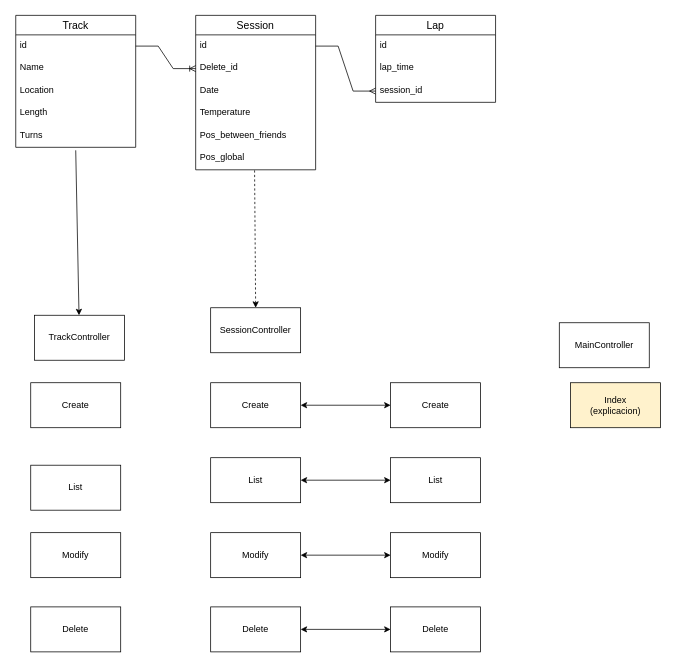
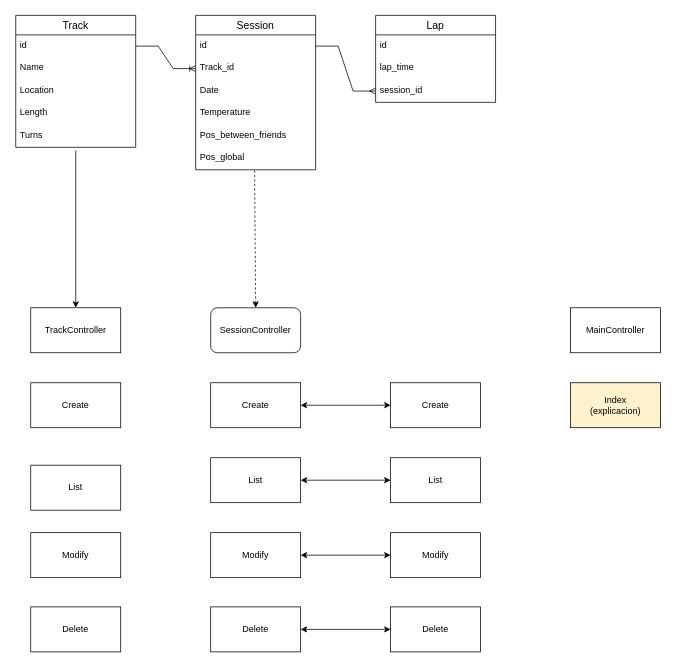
(220, 68) -> (218, 68)
(255, 330) -> (255, 330)
(79, 338) -> (75, 330)
(604, 345) -> (615, 330)
